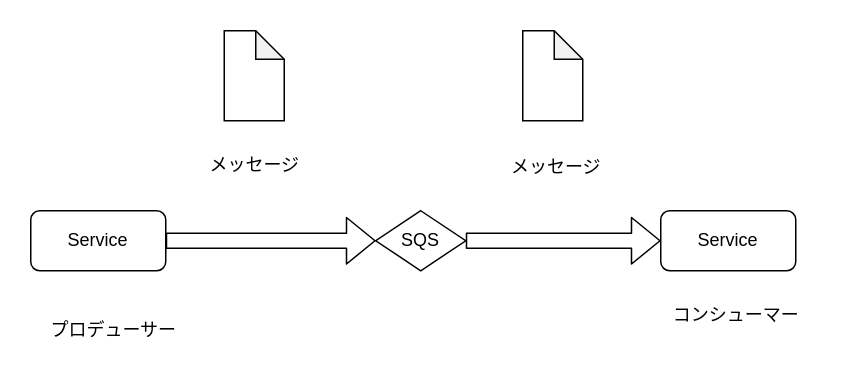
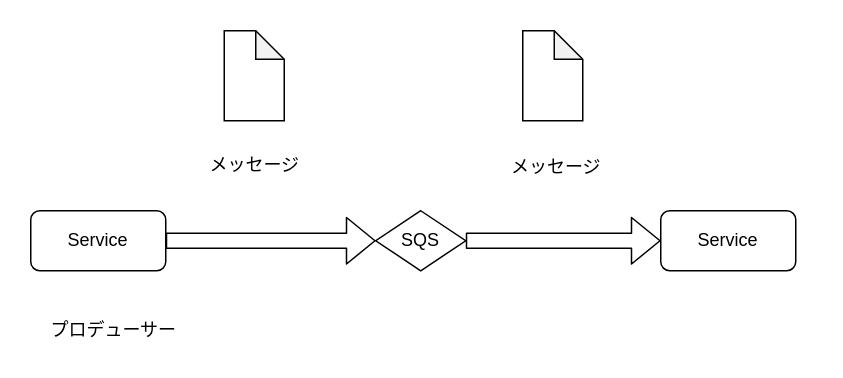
(736, 316) -> none
